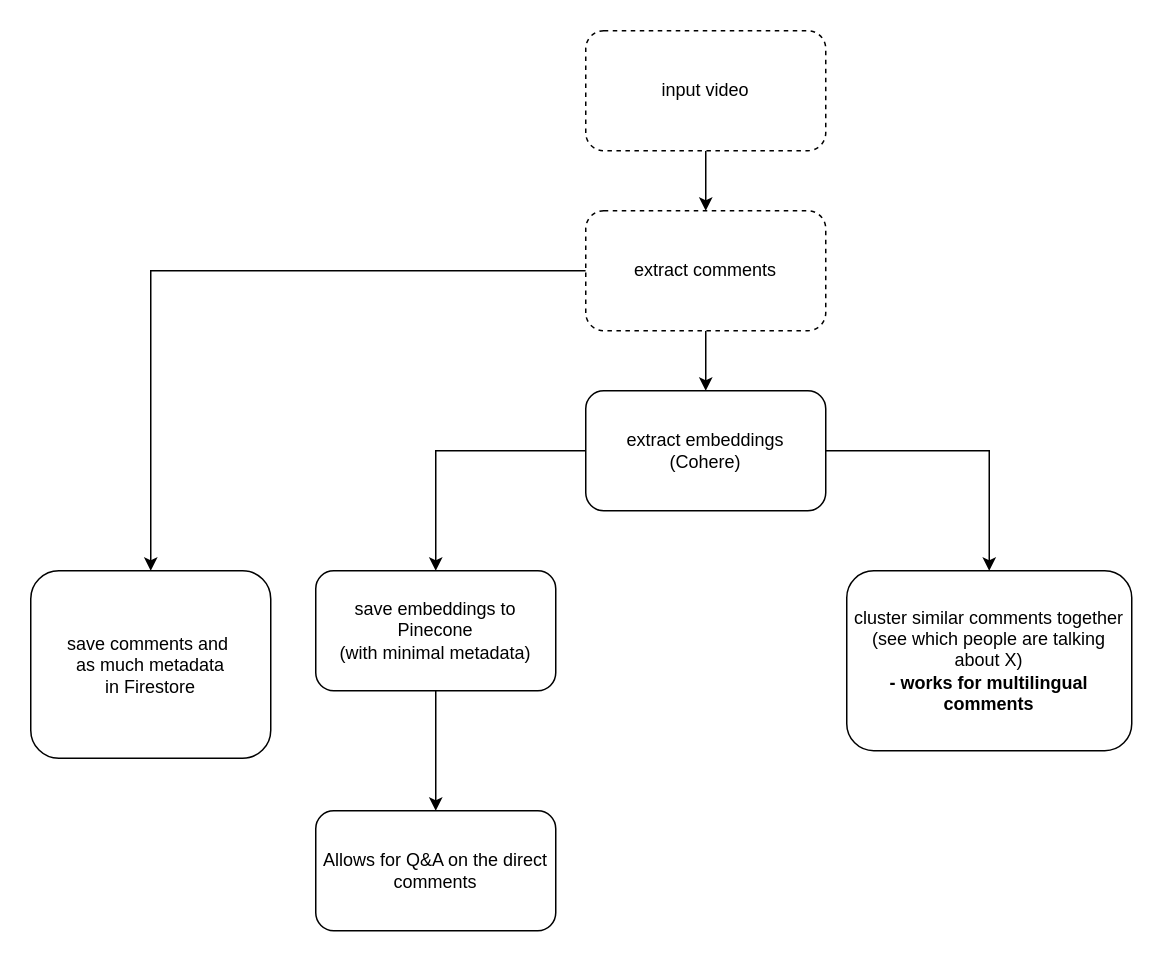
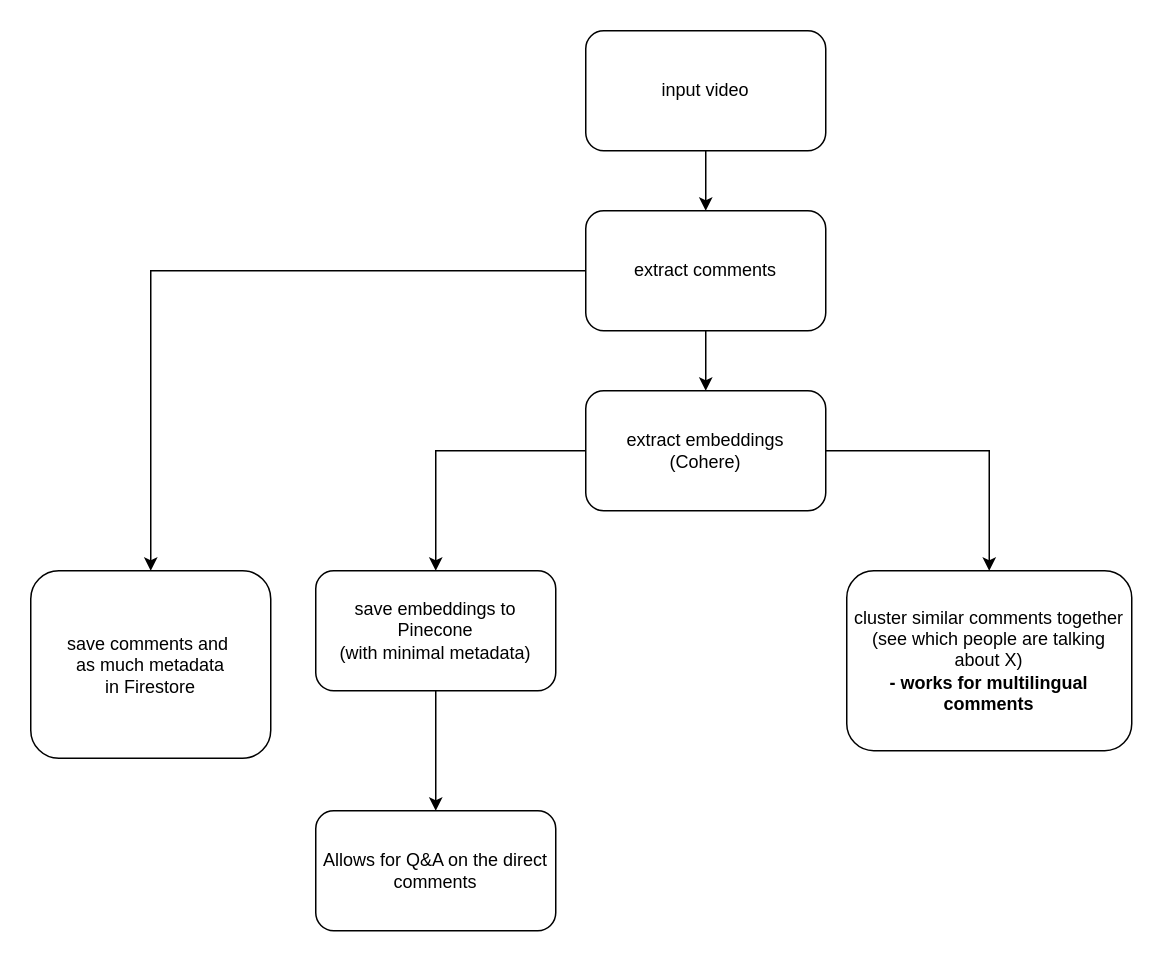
(706, 91) -> (706, 91)
(706, 271) -> (706, 271)
